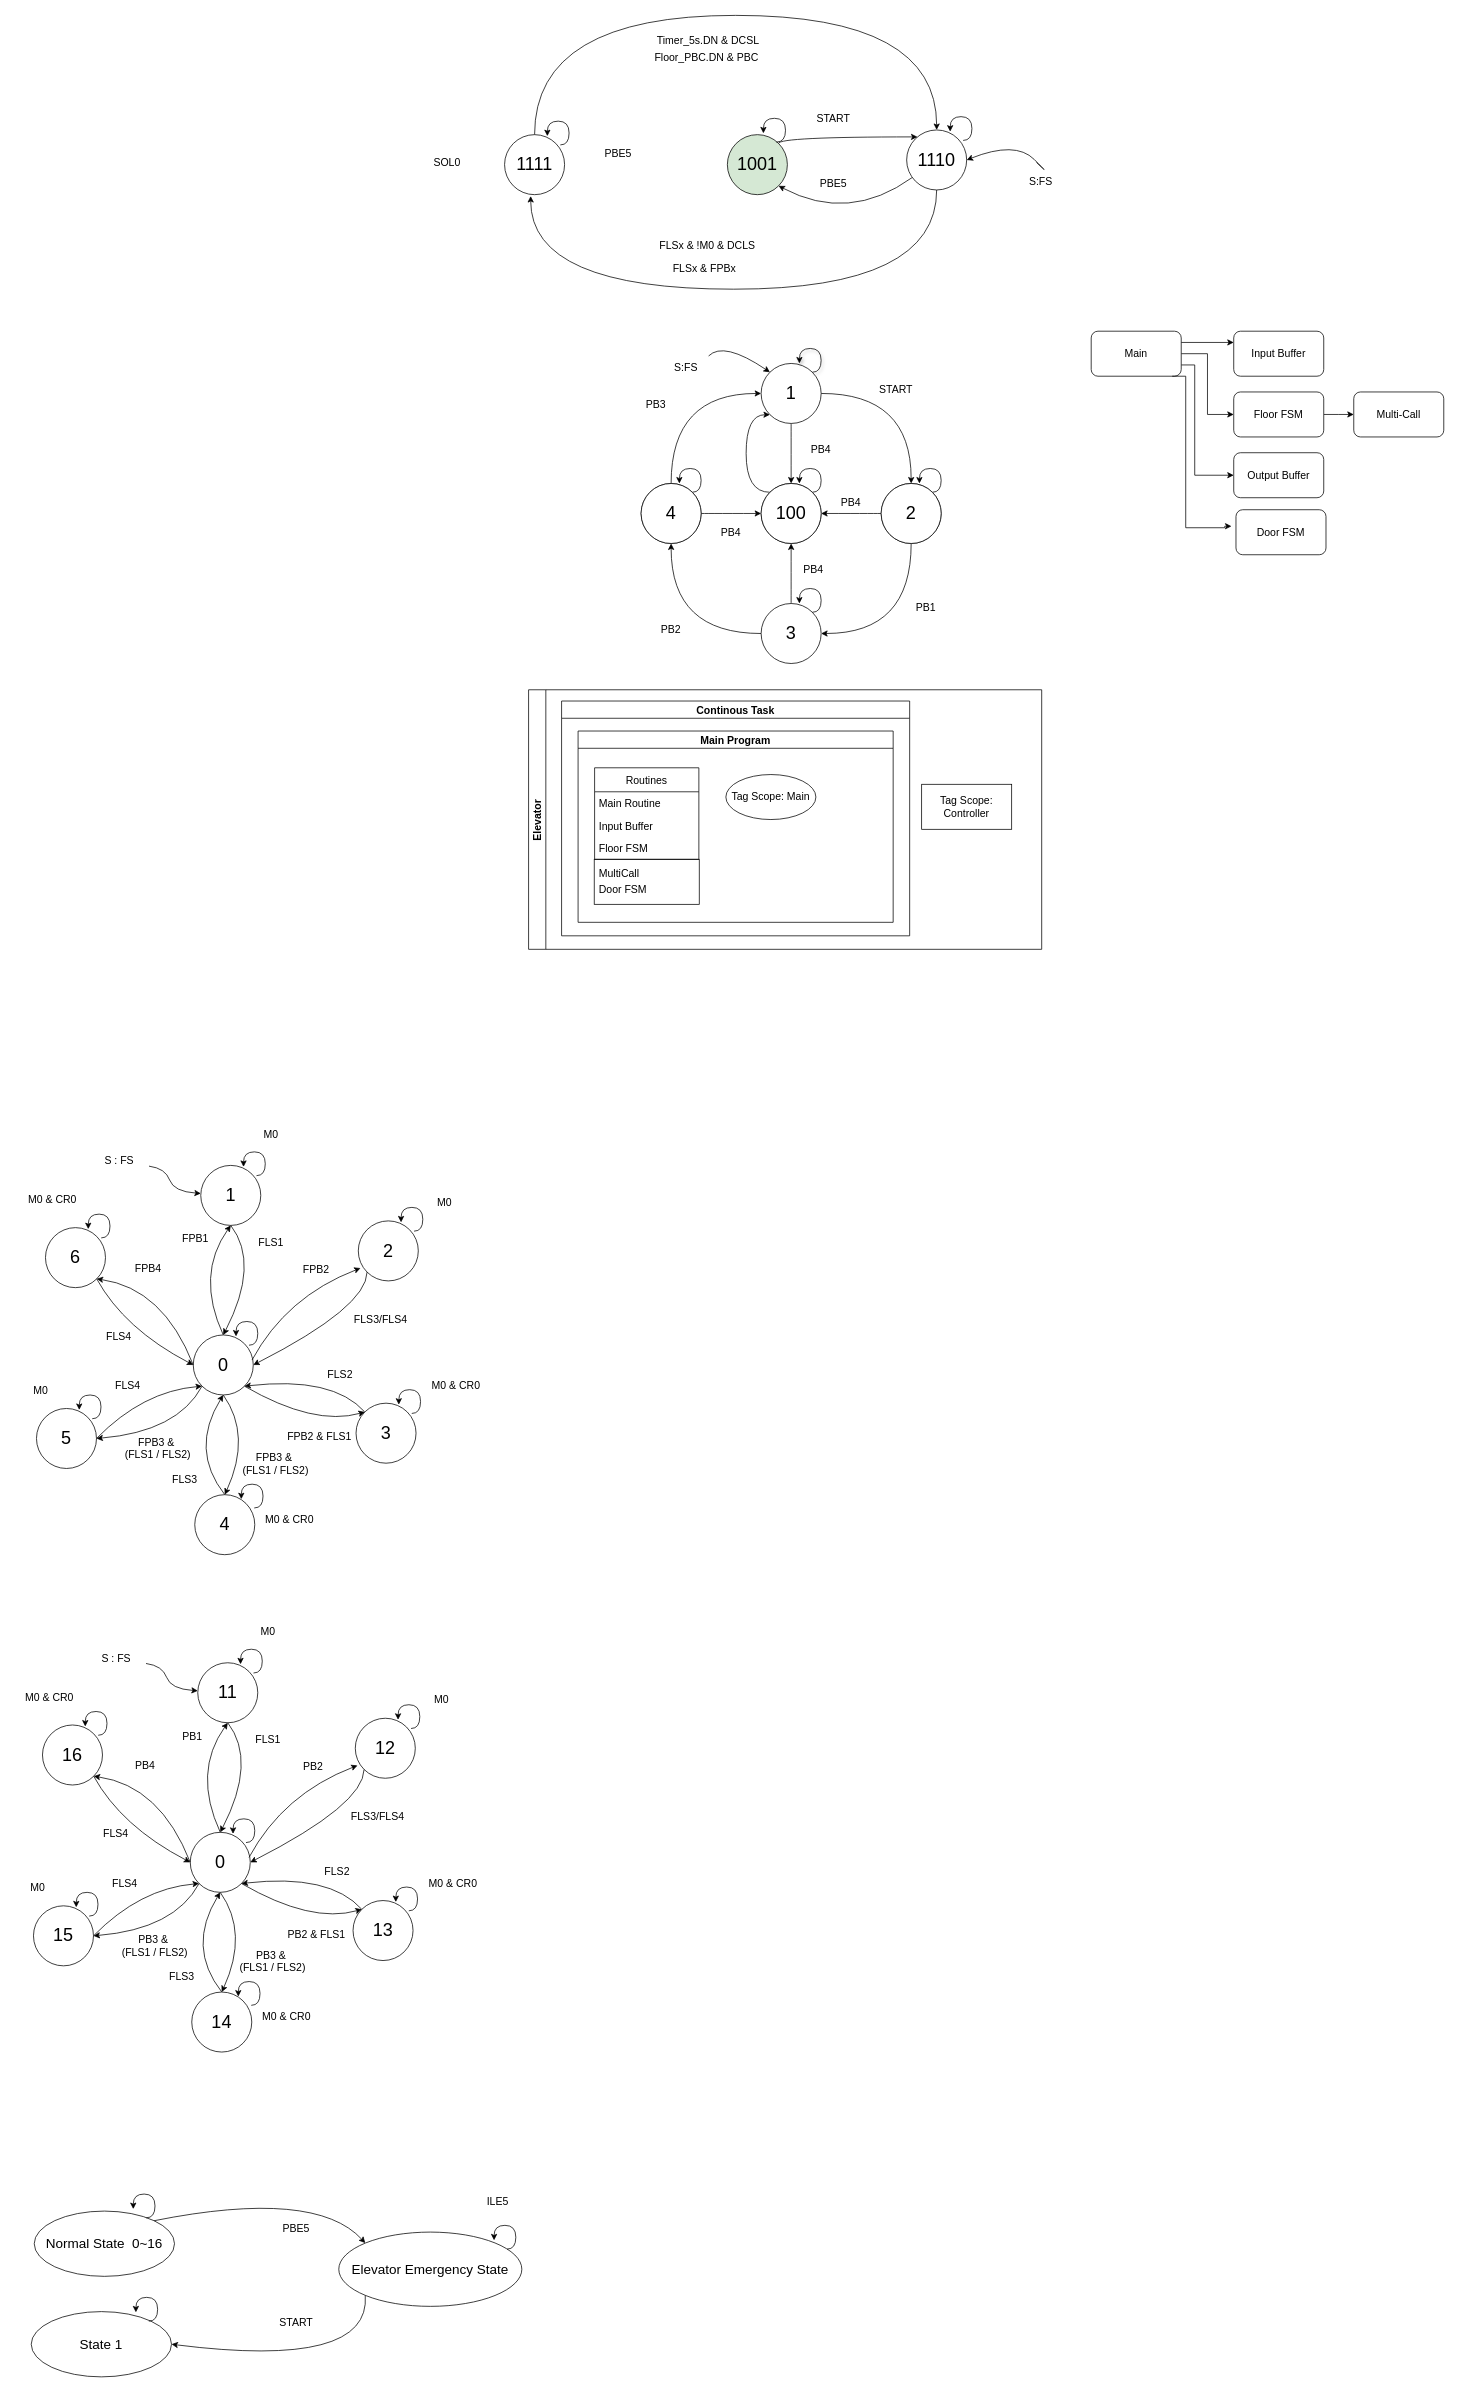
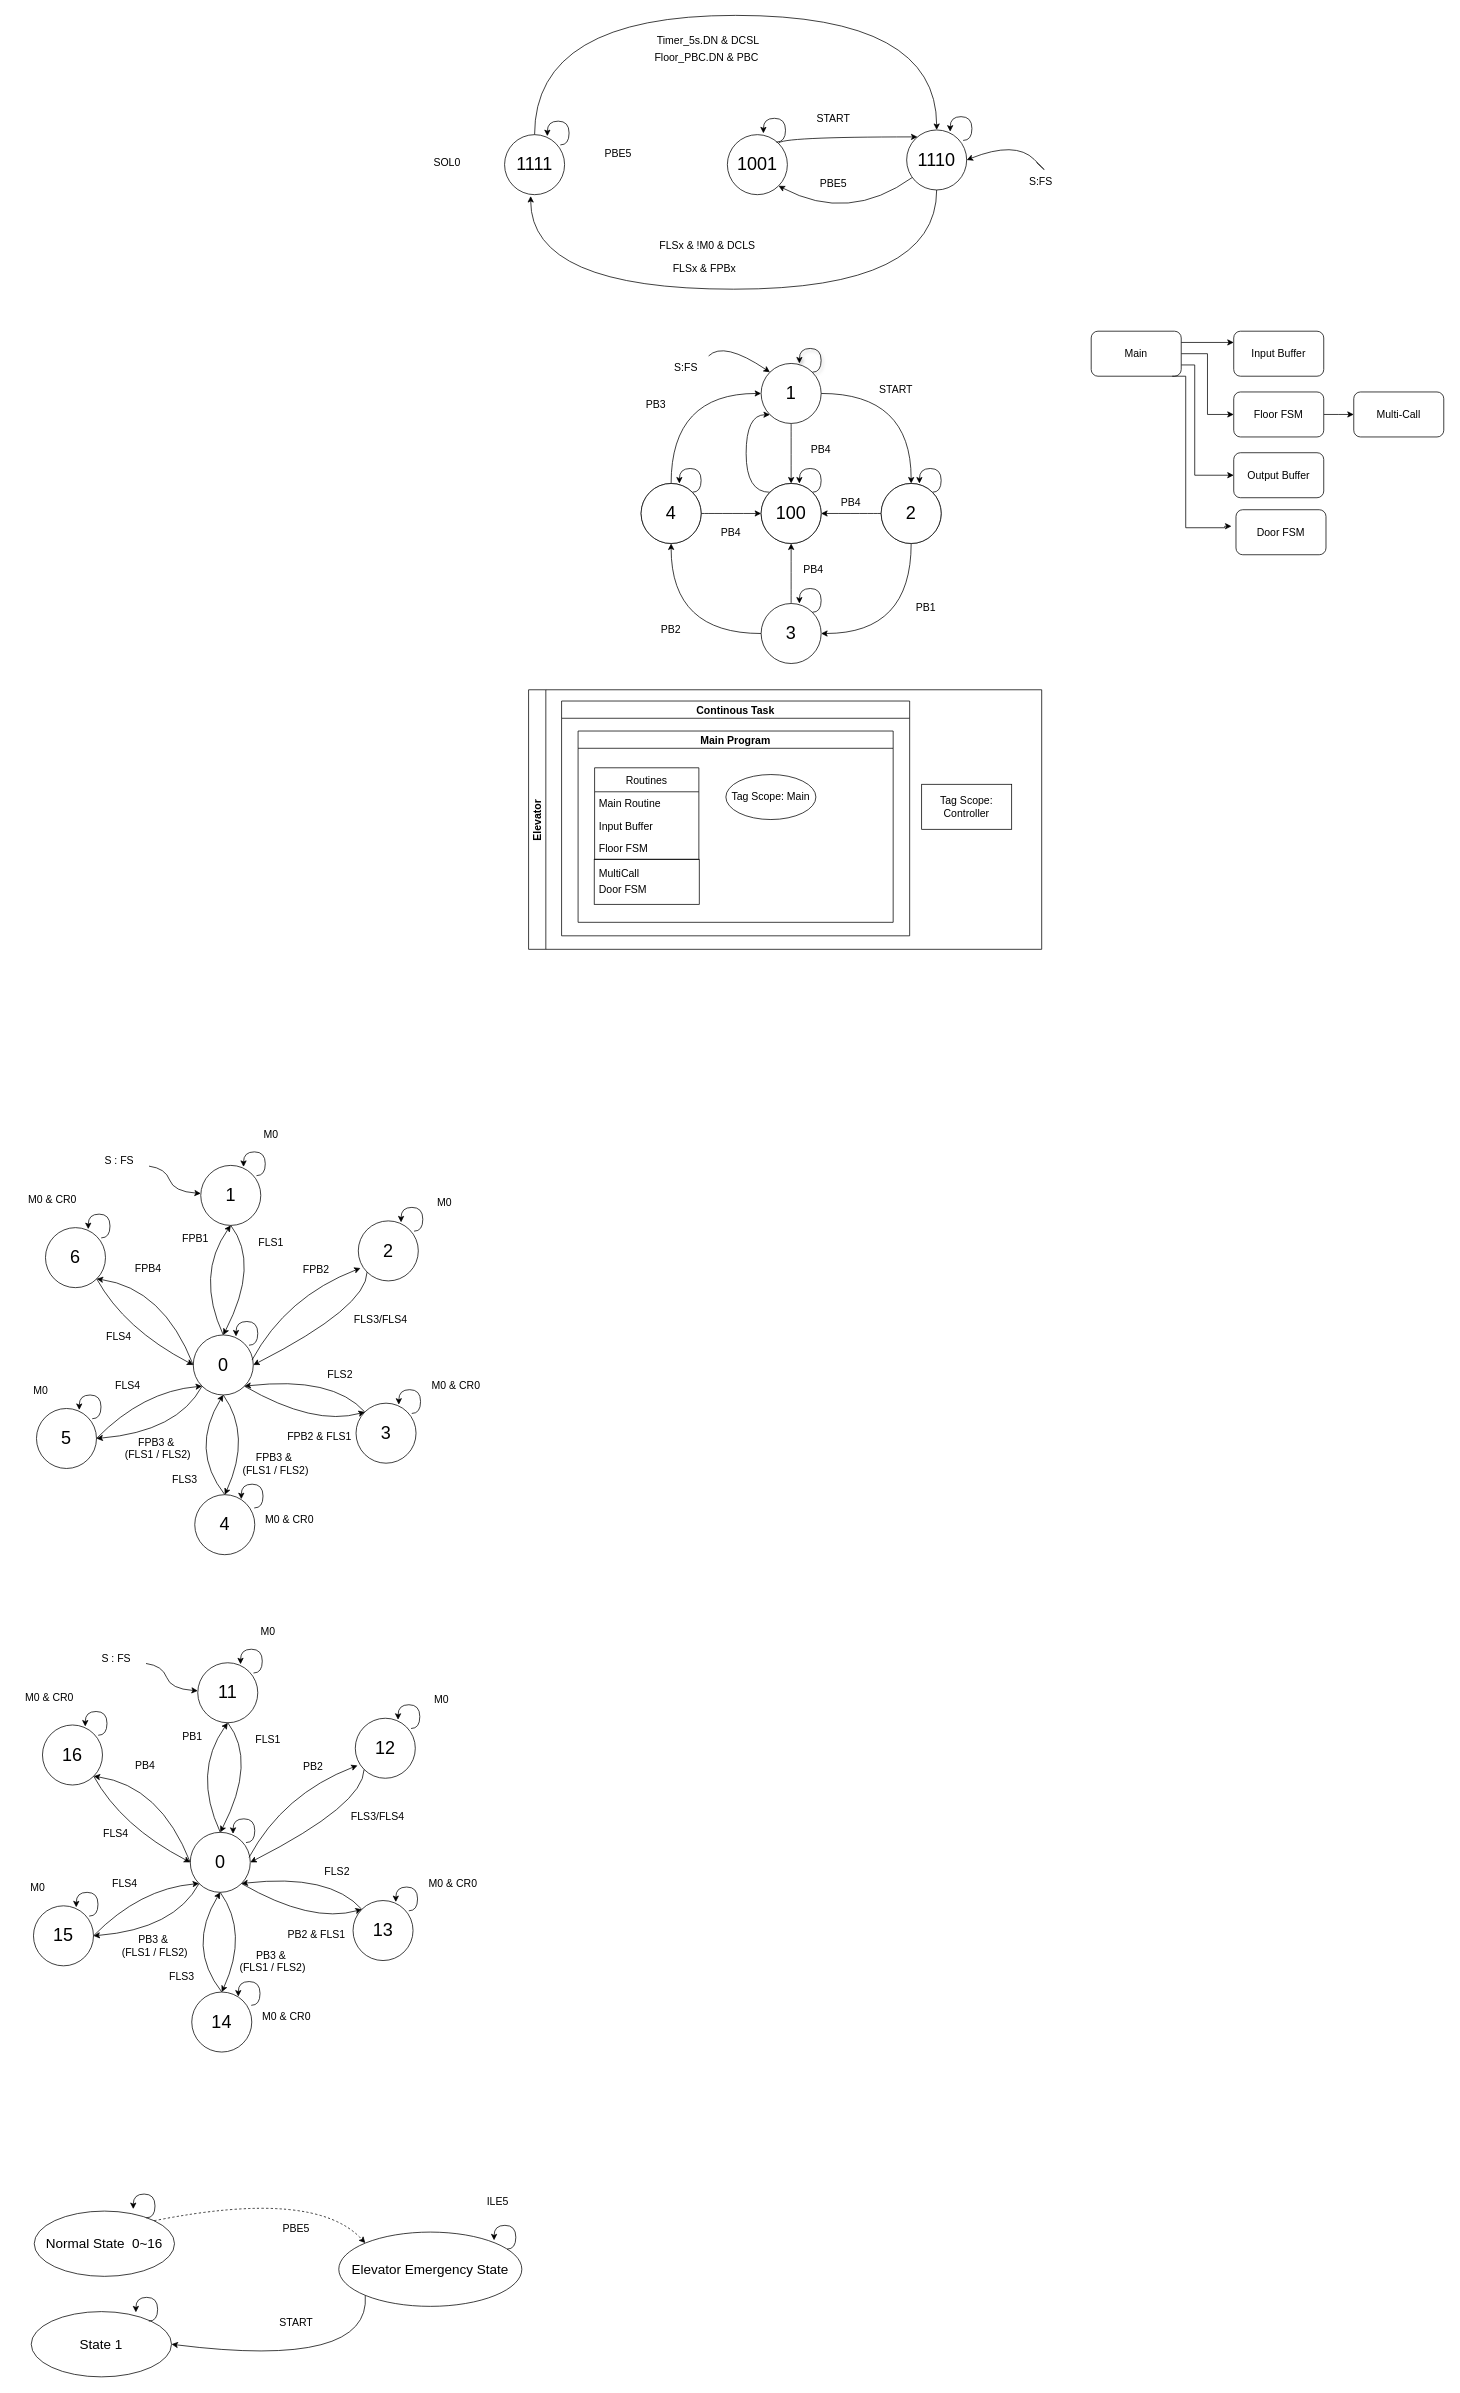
(757, 165) -> (757, 165)
(261, 2208) -> (261, 2208)
